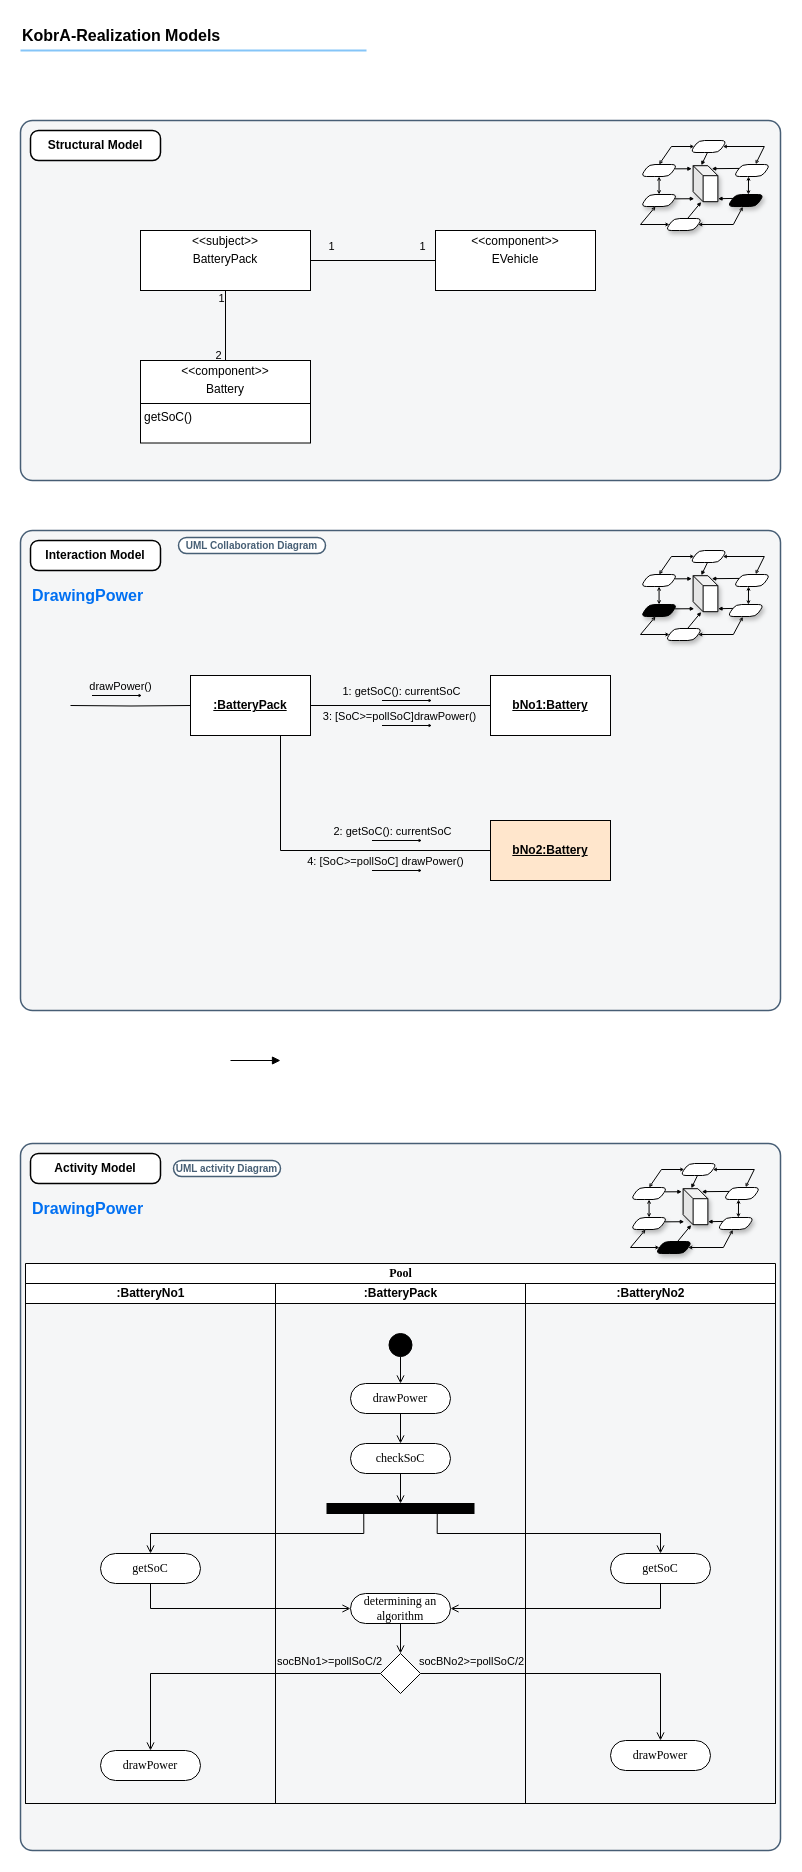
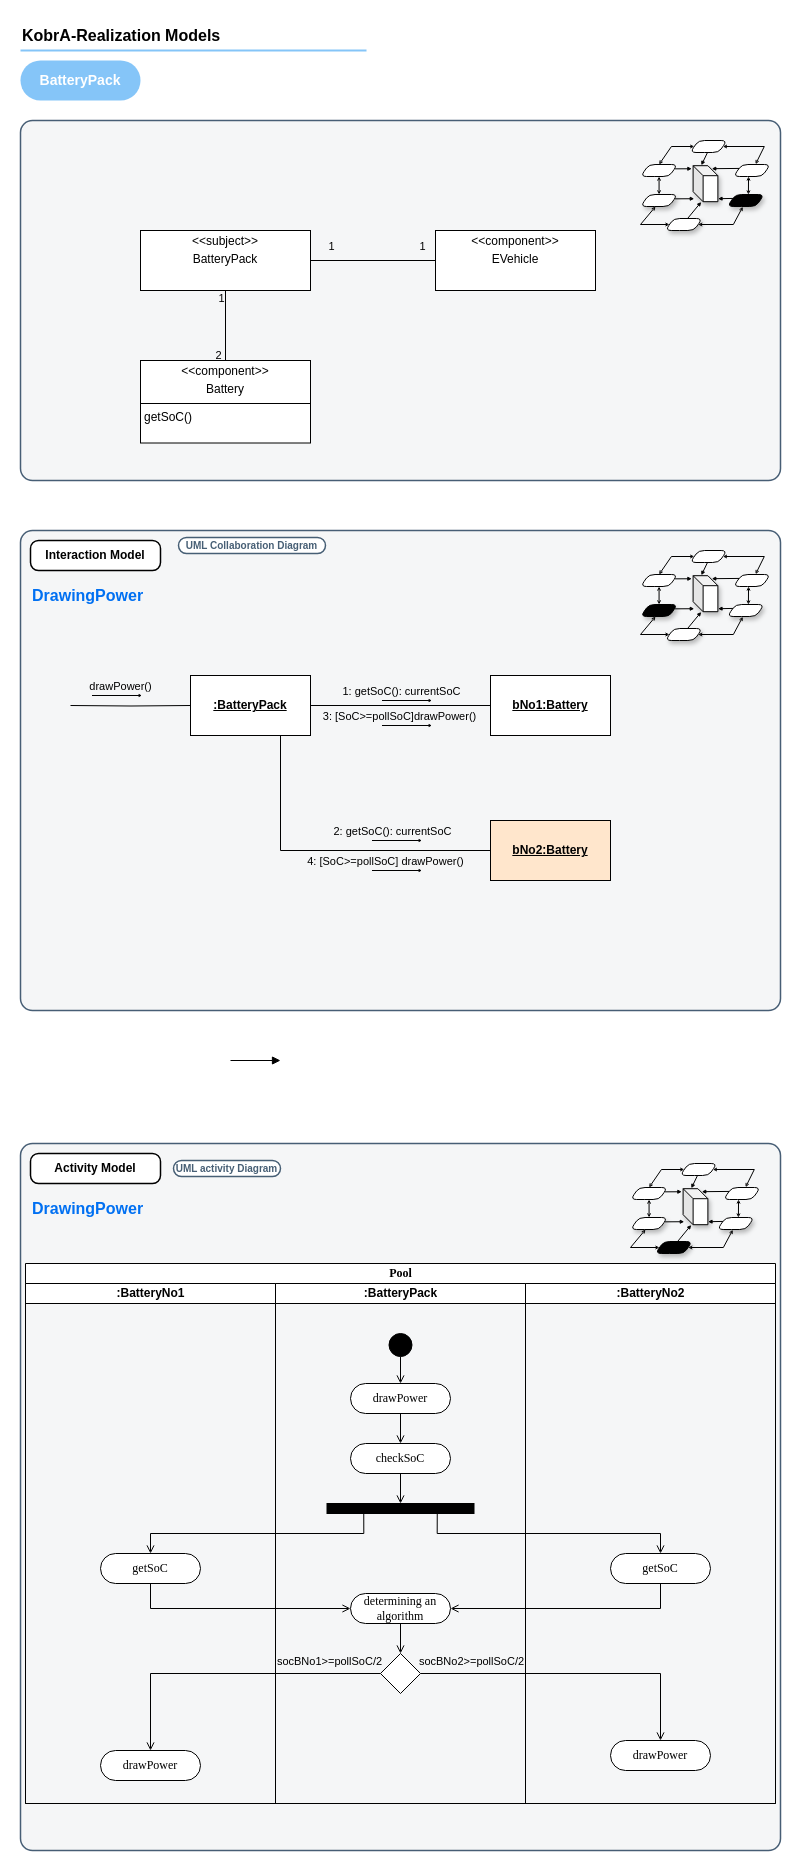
none -> (81, 81)
(96, 146) -> none
